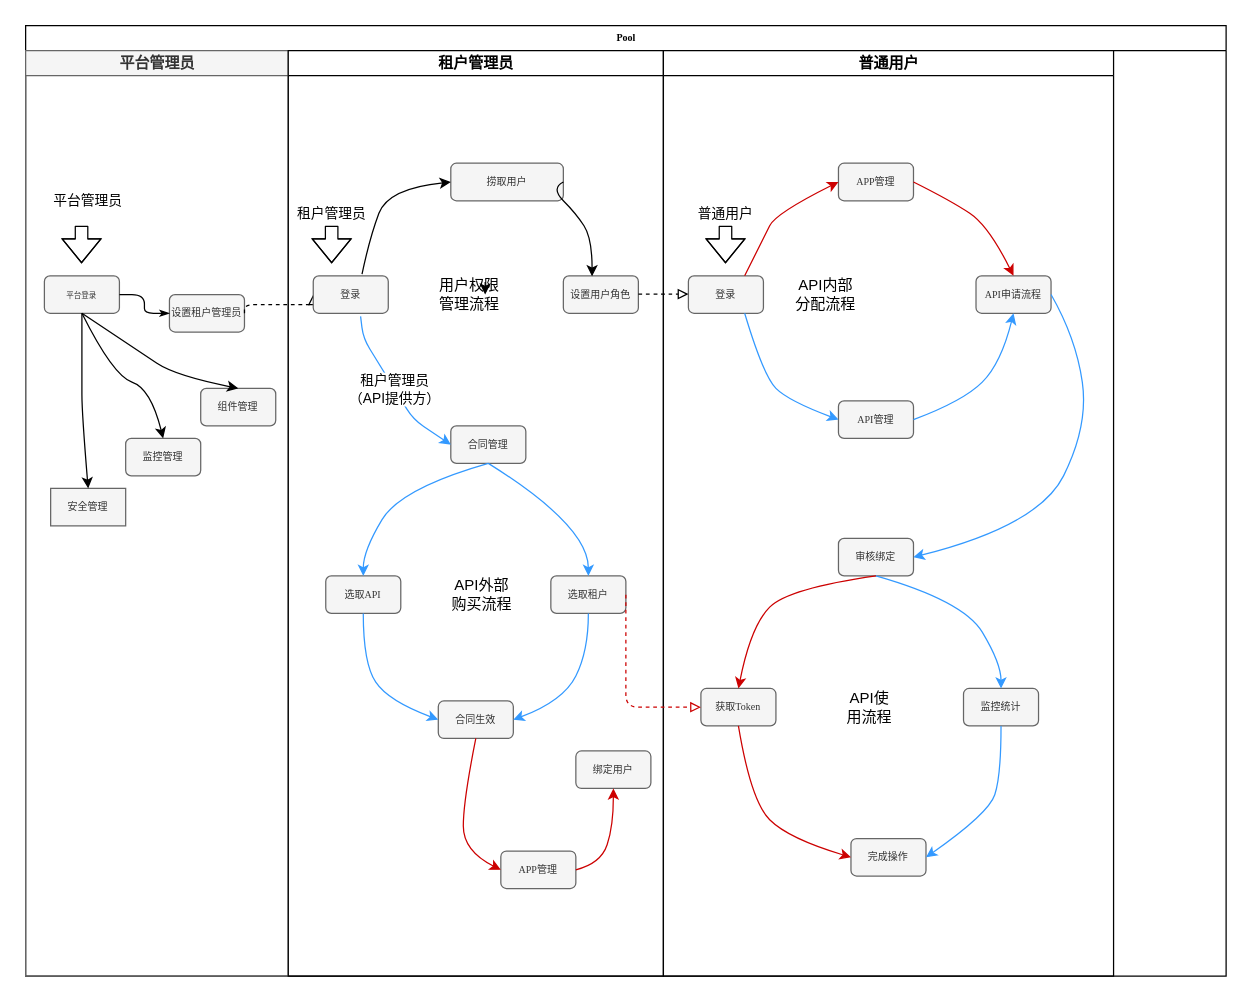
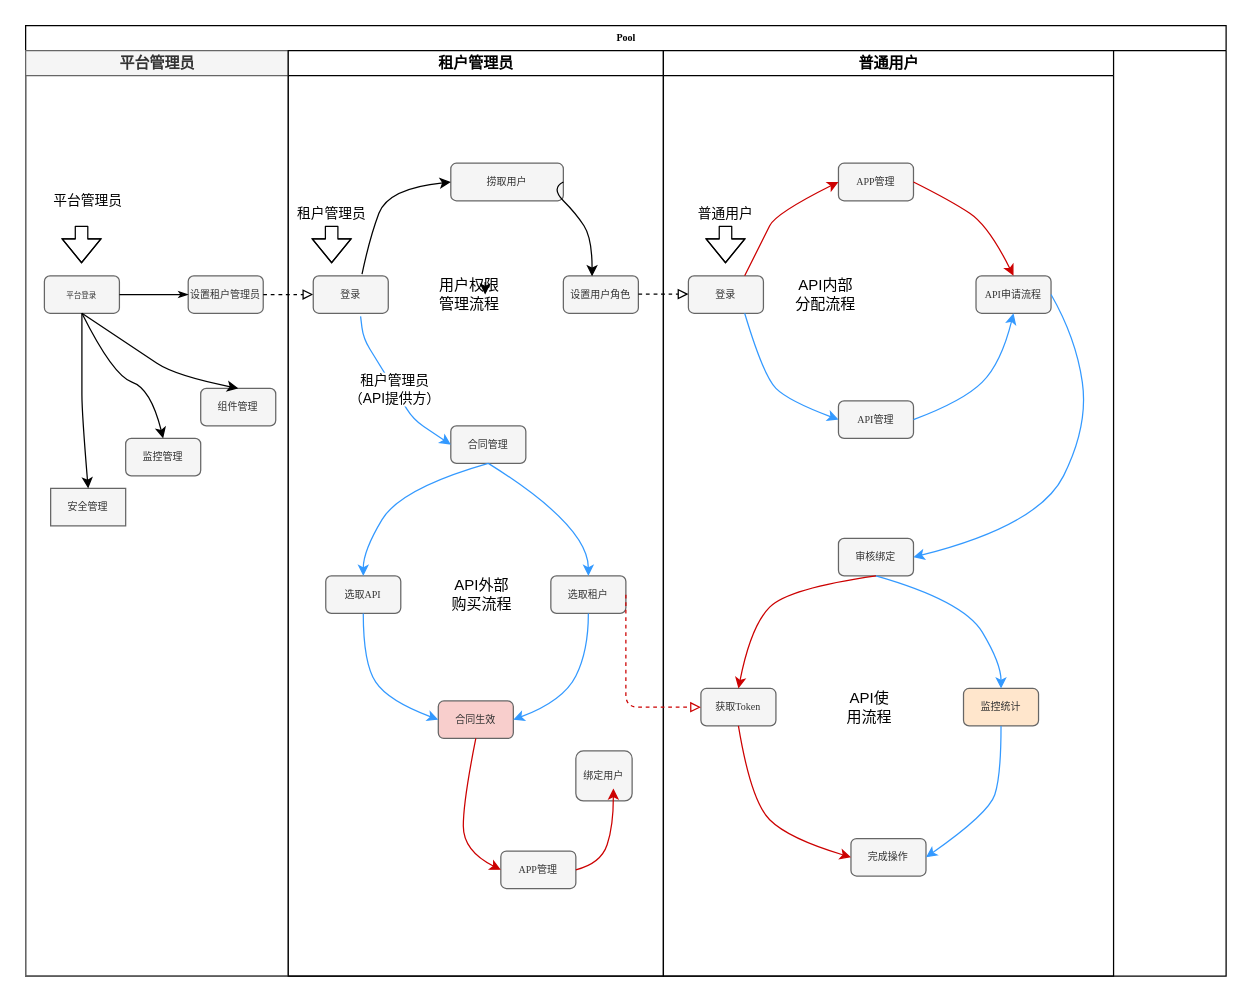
(207, 313) -> (226, 294)
(1001, 707) -> (1001, 707)
(476, 719) -> (476, 719)
(613, 769) -> (604, 776)
